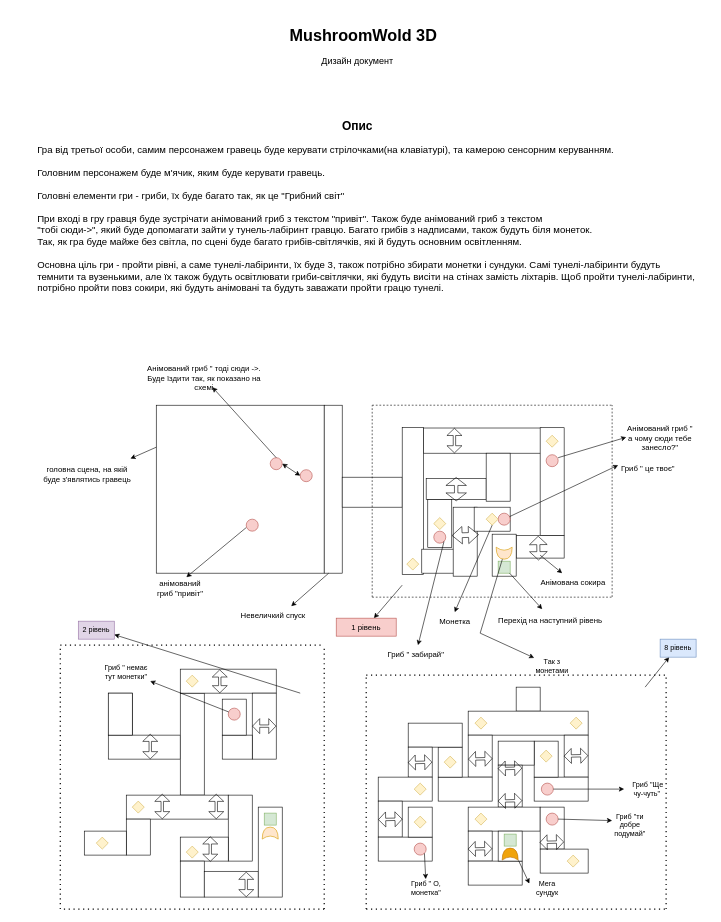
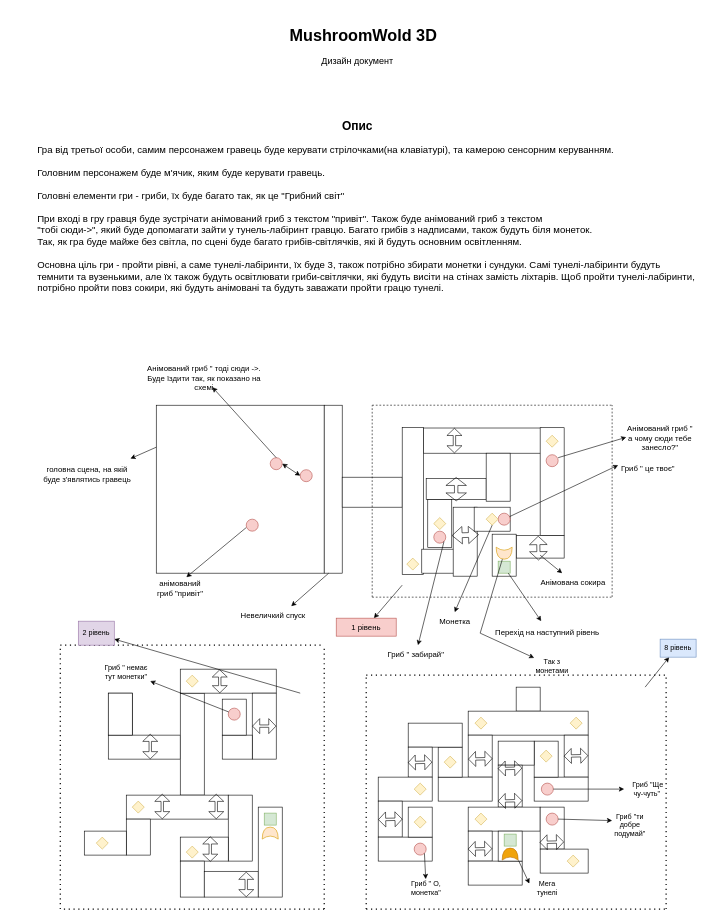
(551, 618) -> (548, 630)
(96, 630) -> (96, 633)
(548, 888) -> (548, 888)
